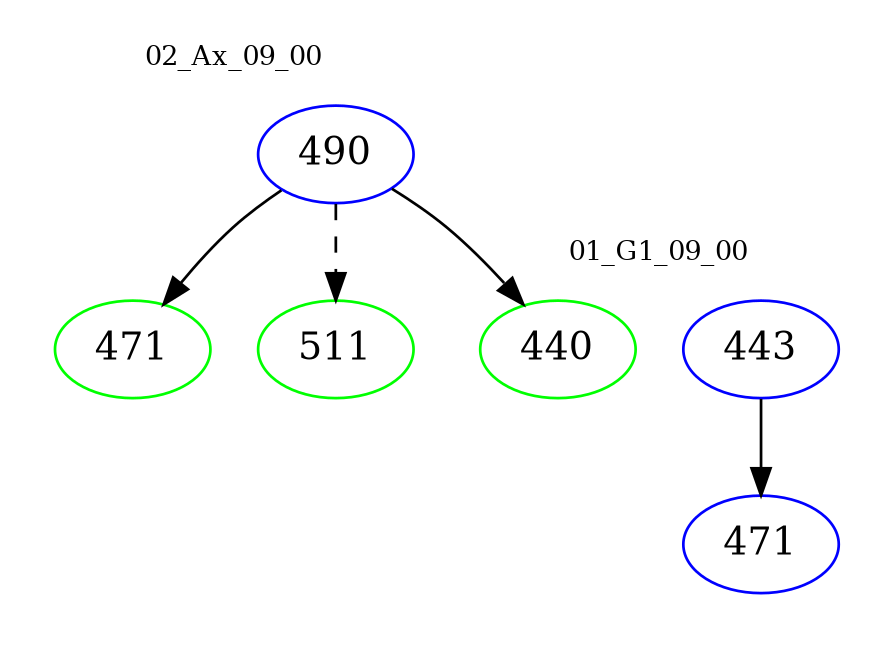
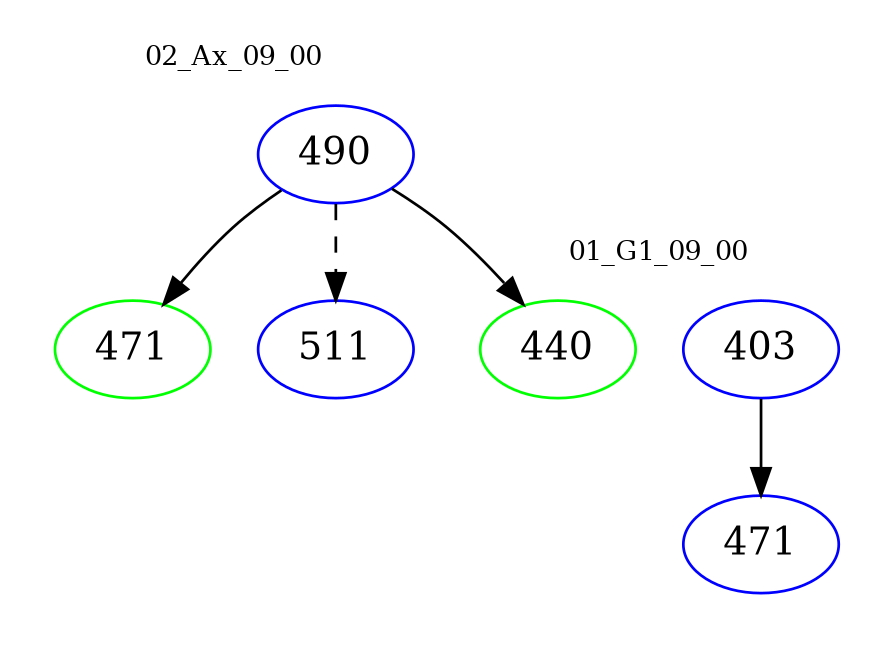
(336, 349) -> (336, 349)
(761, 349) -> (761, 349)
